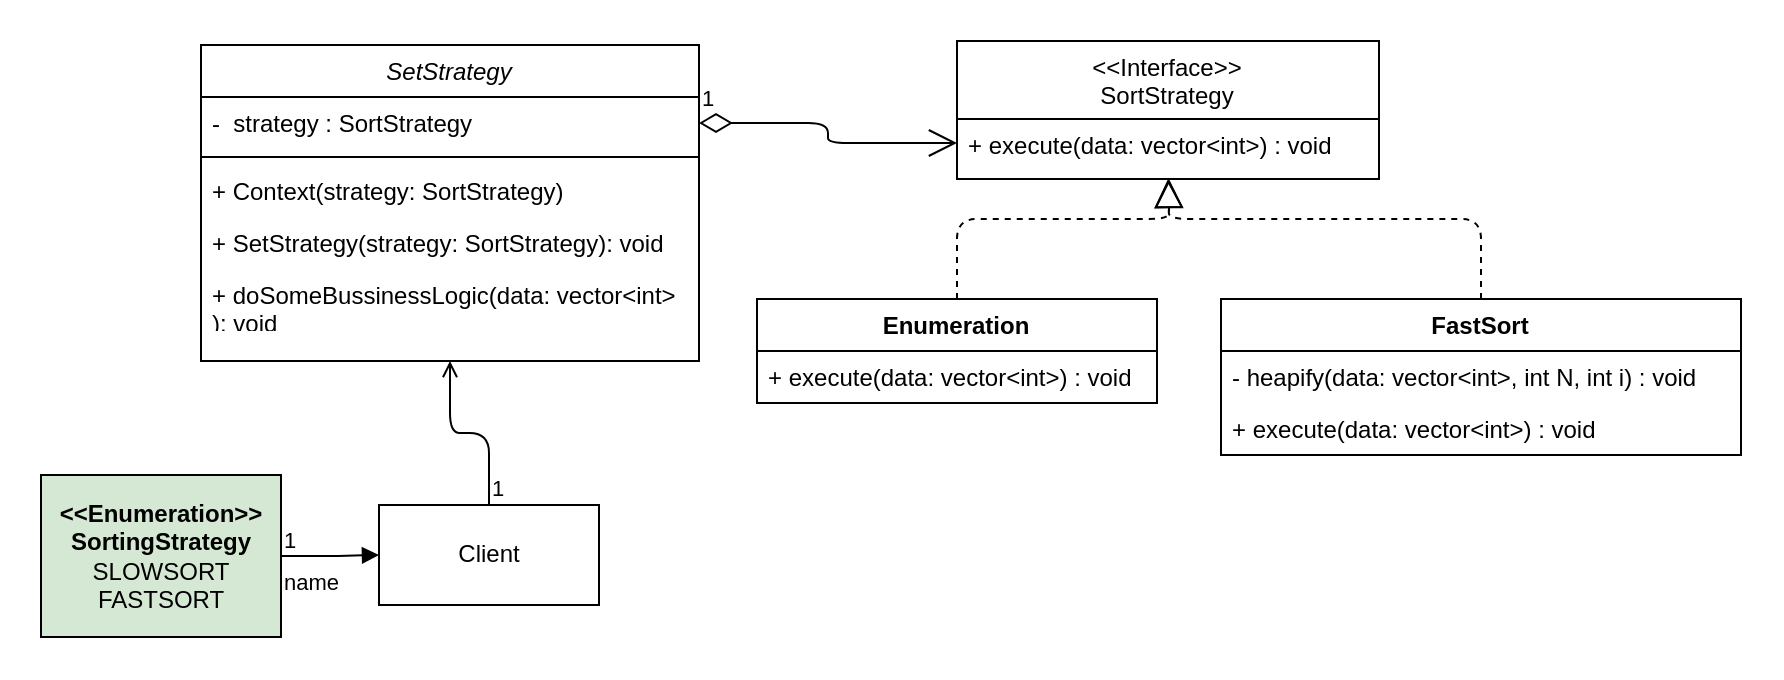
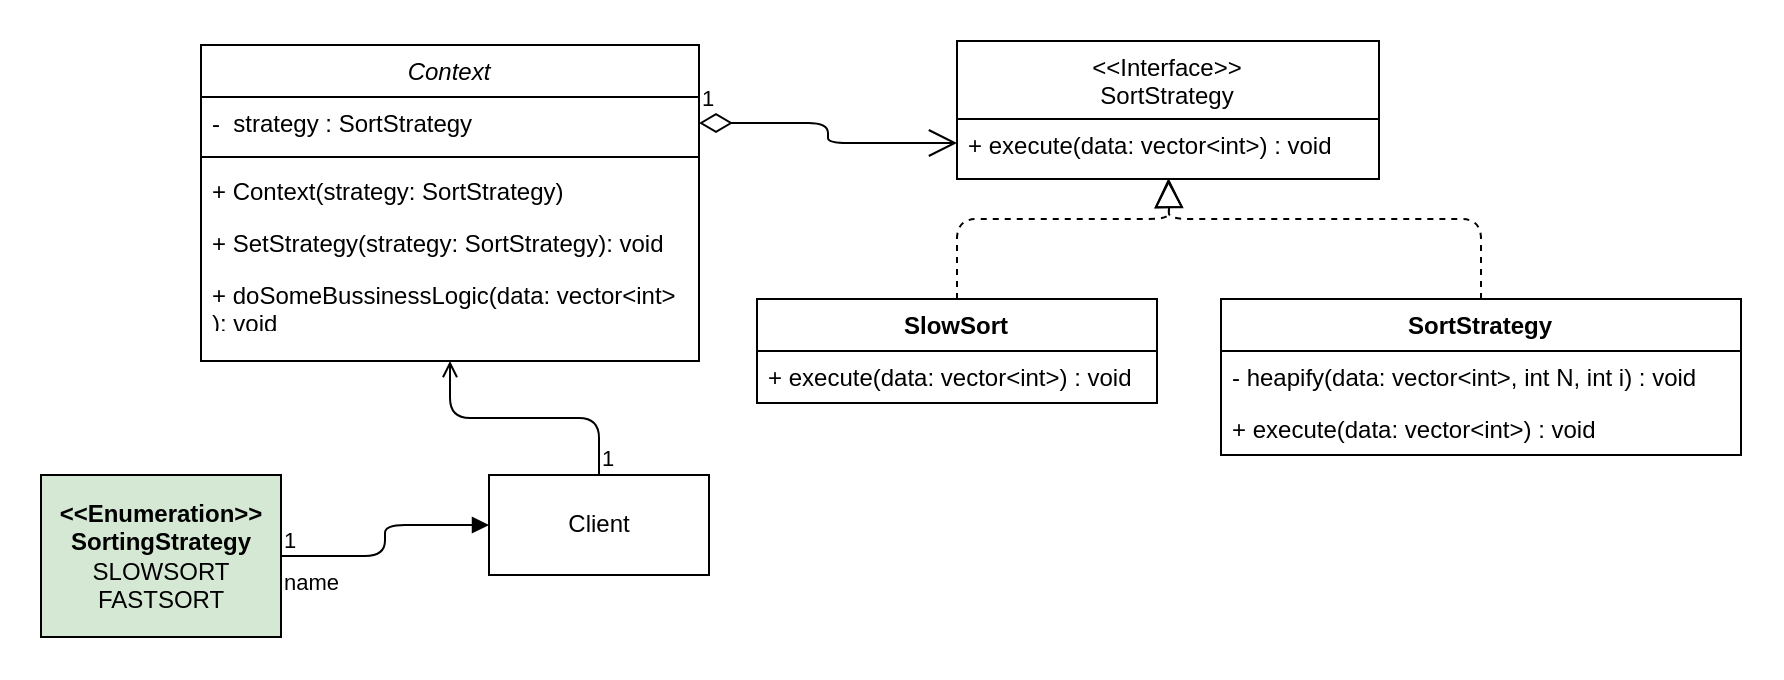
(449, 72) -> (449, 72)
(956, 326) -> (956, 326)
(1480, 326) -> (1480, 326)
(489, 555) -> (599, 525)
